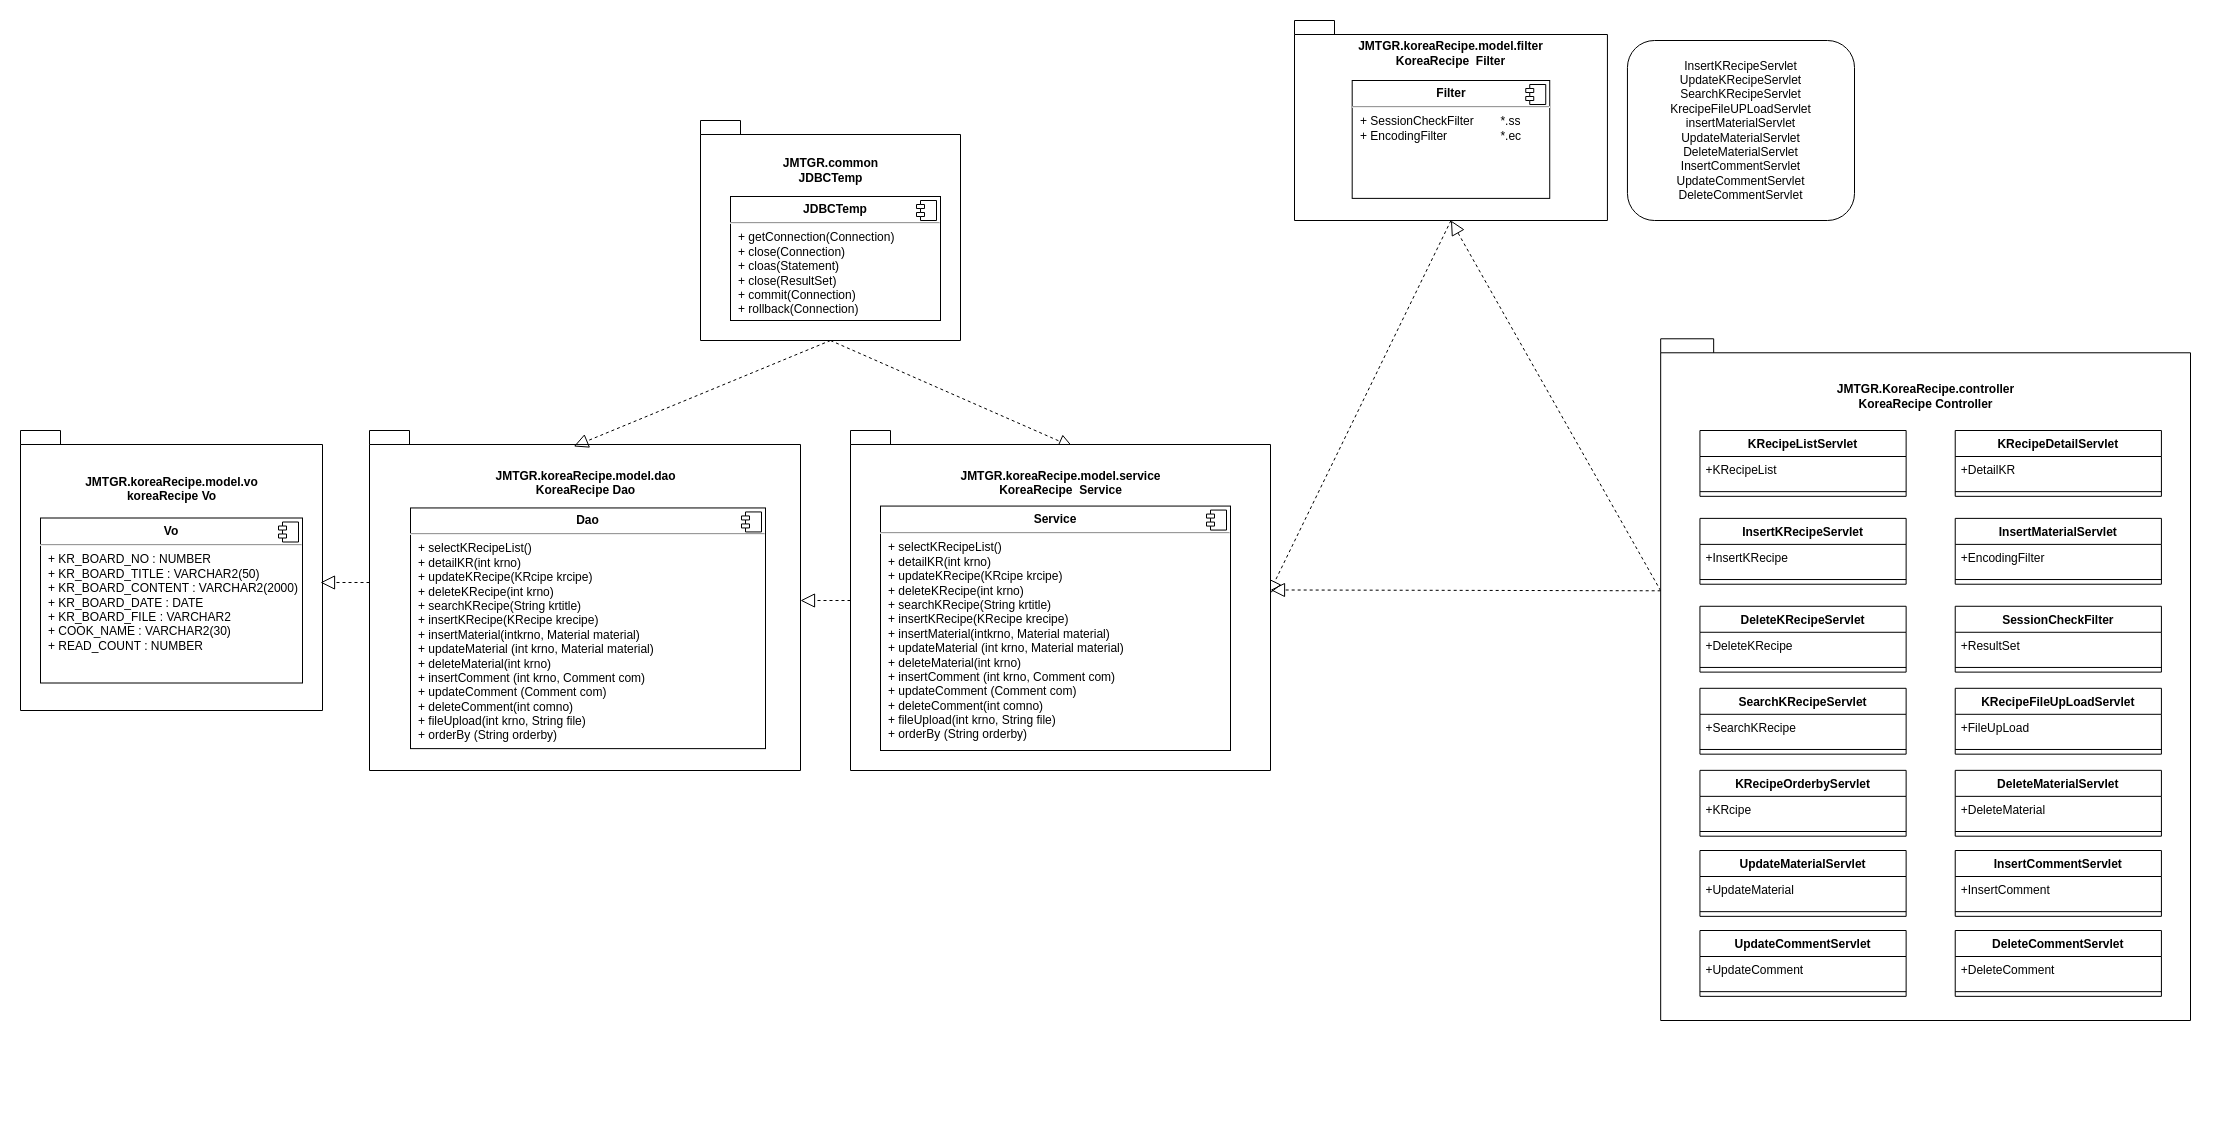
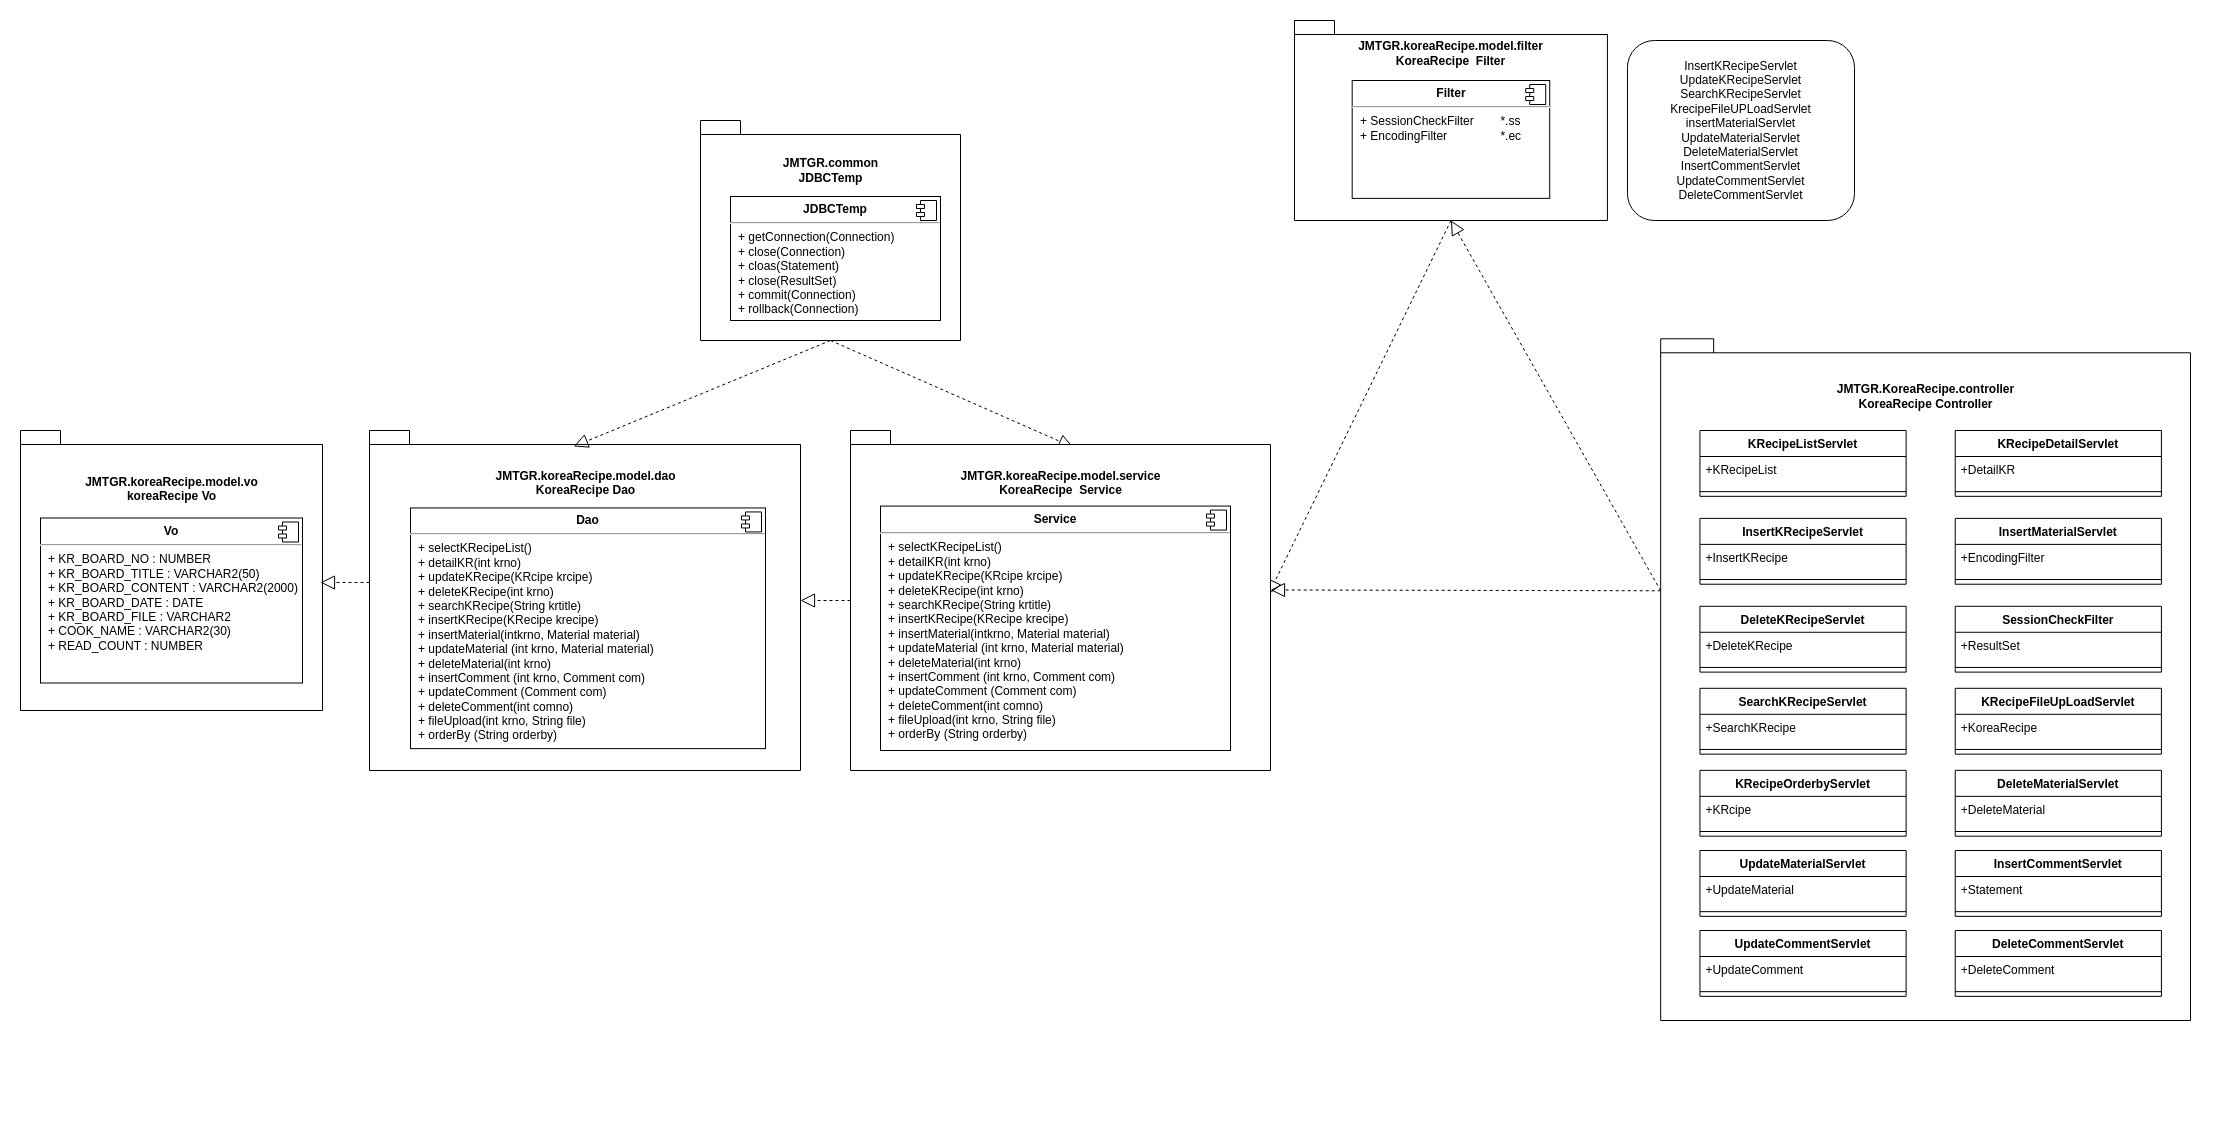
(1995, 728) -> (1999, 728)
(2008, 890) -> (1994, 890)
